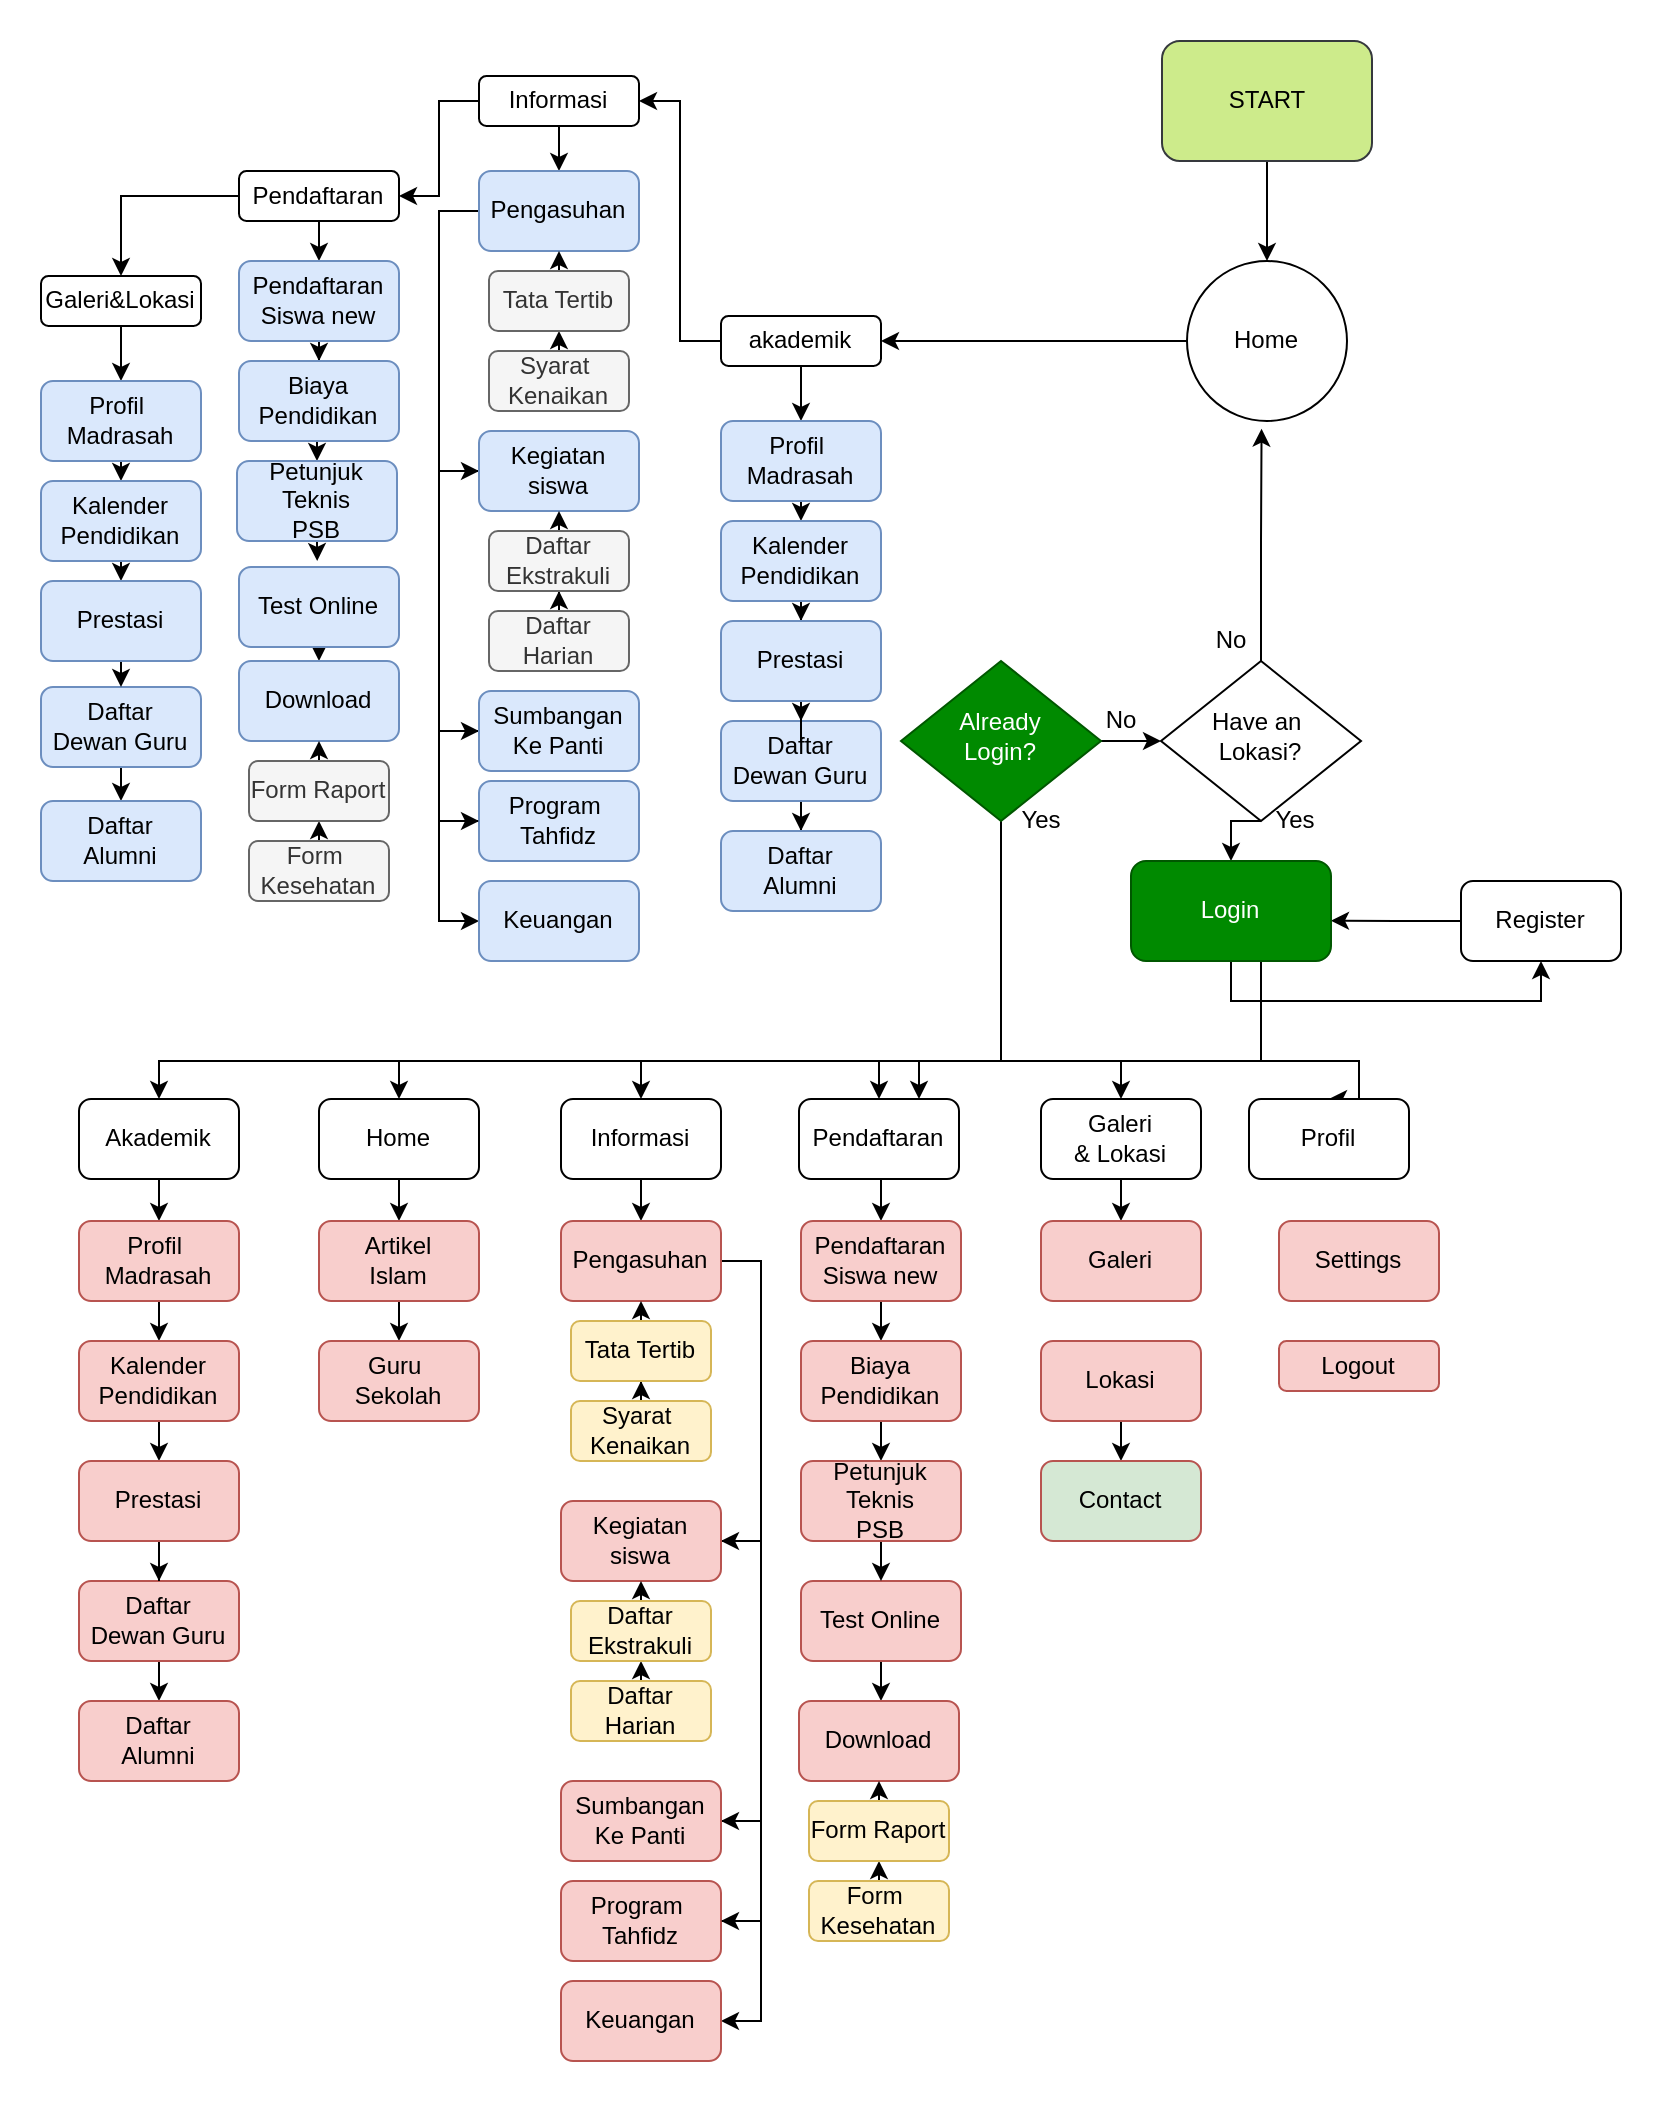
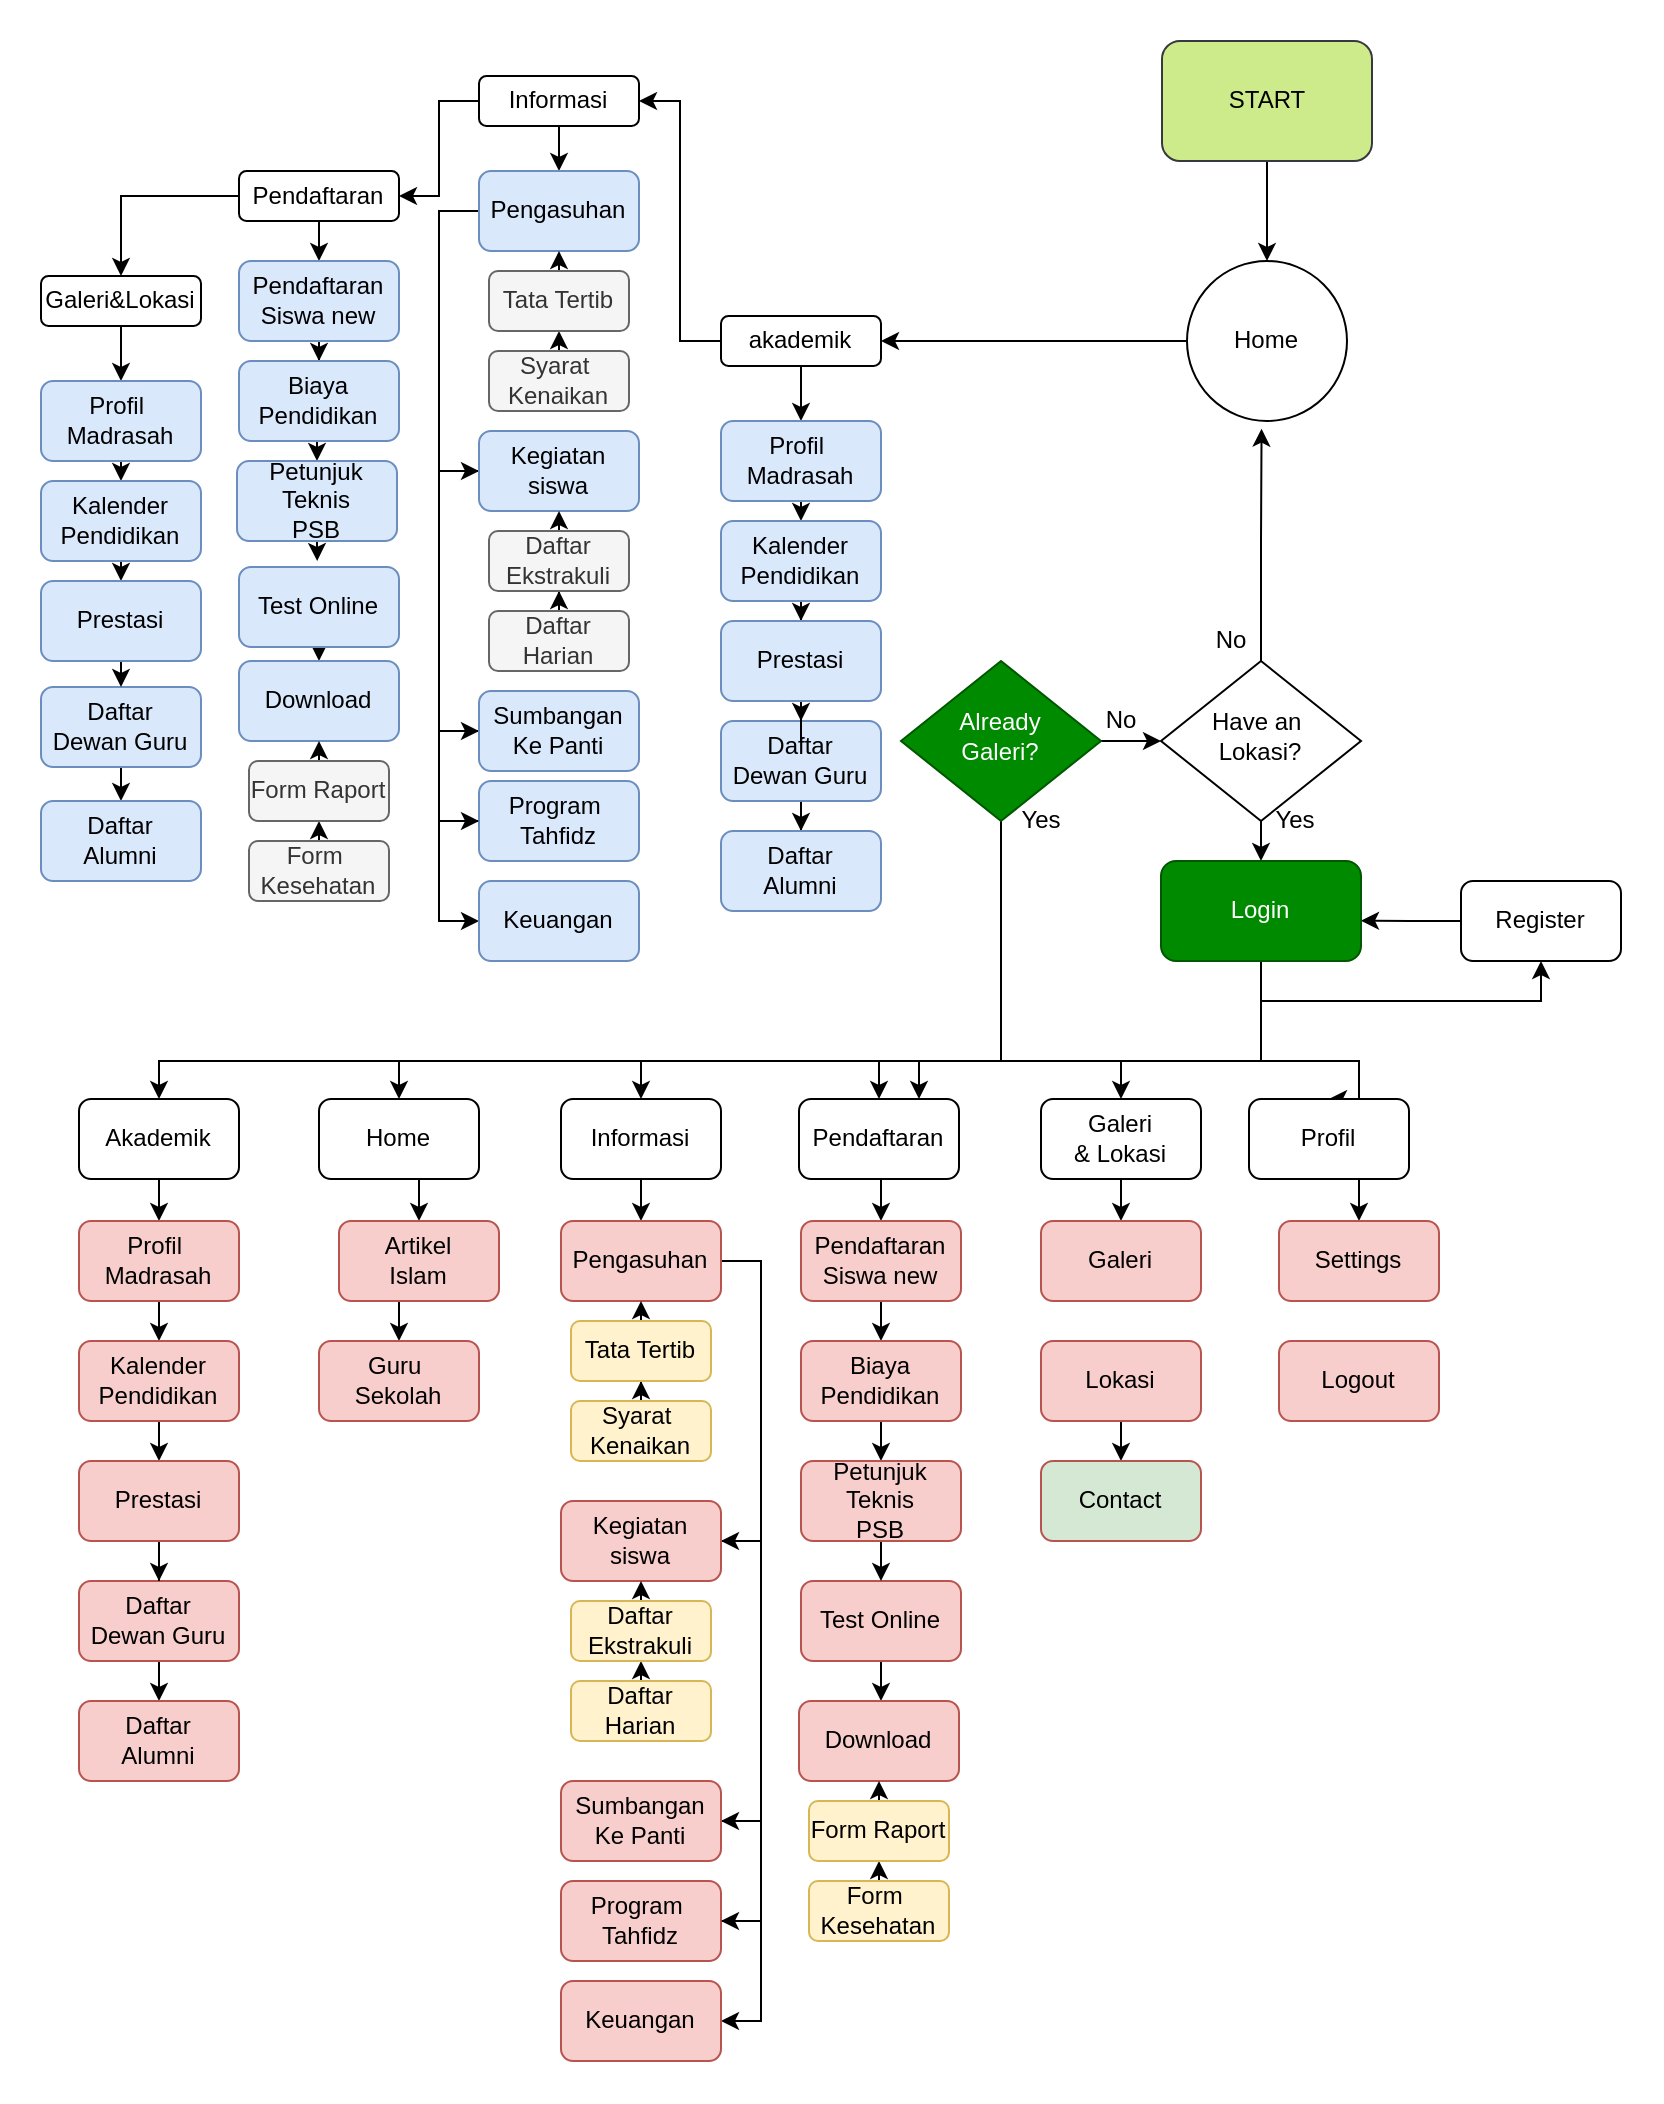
(1001, 737) -> (1001, 737)
(1231, 911) -> (1261, 911)
none -> (1359, 1192)
(399, 1261) -> (419, 1261)
(1359, 1366) -> (1359, 1381)
